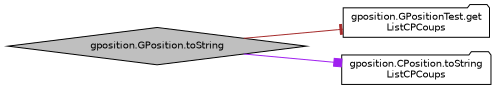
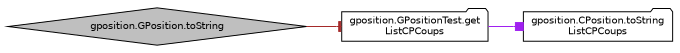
(288, 58) -> (501, 27)
